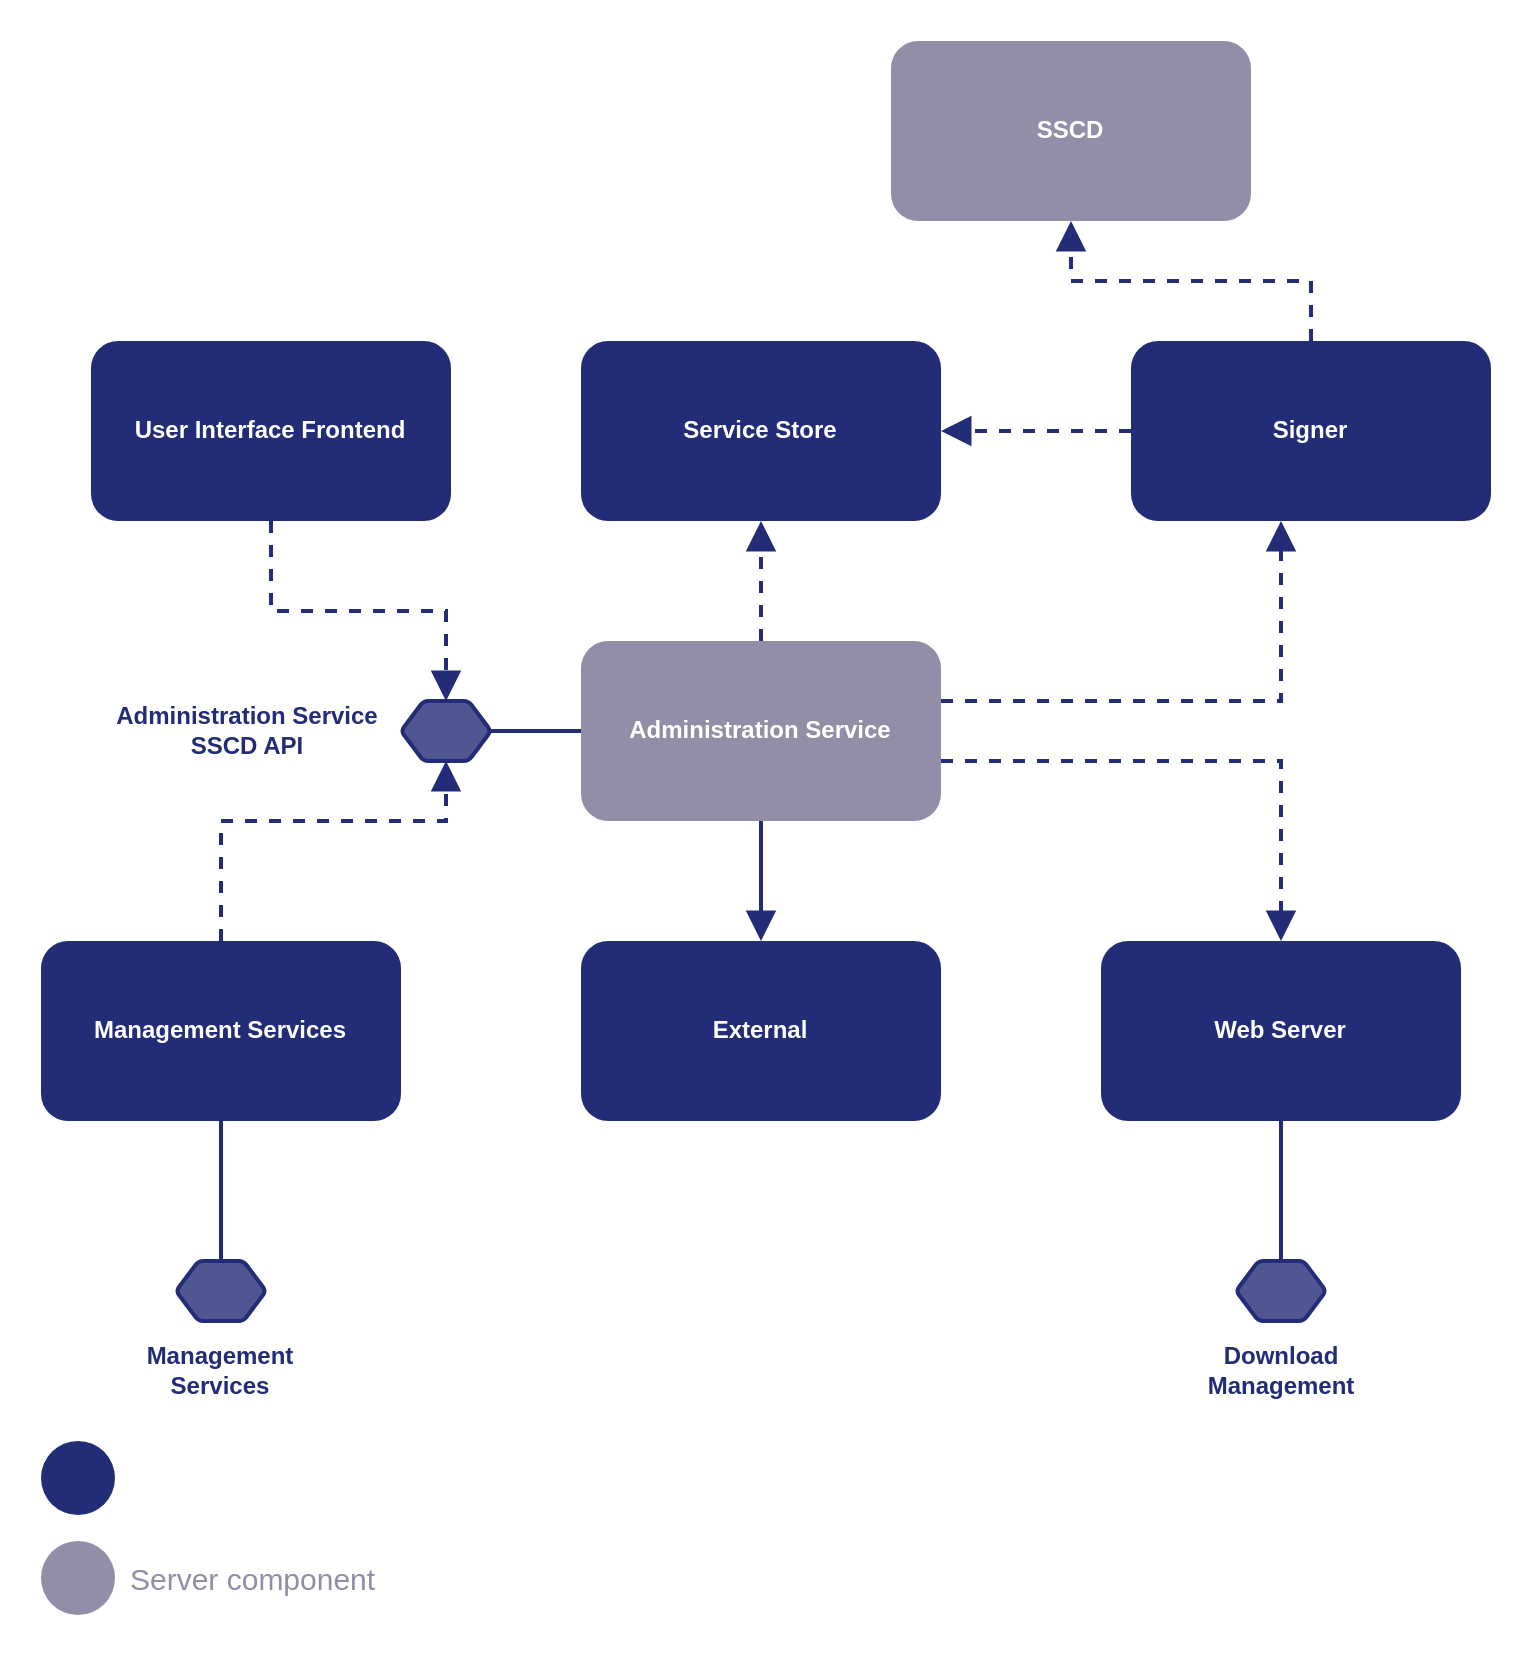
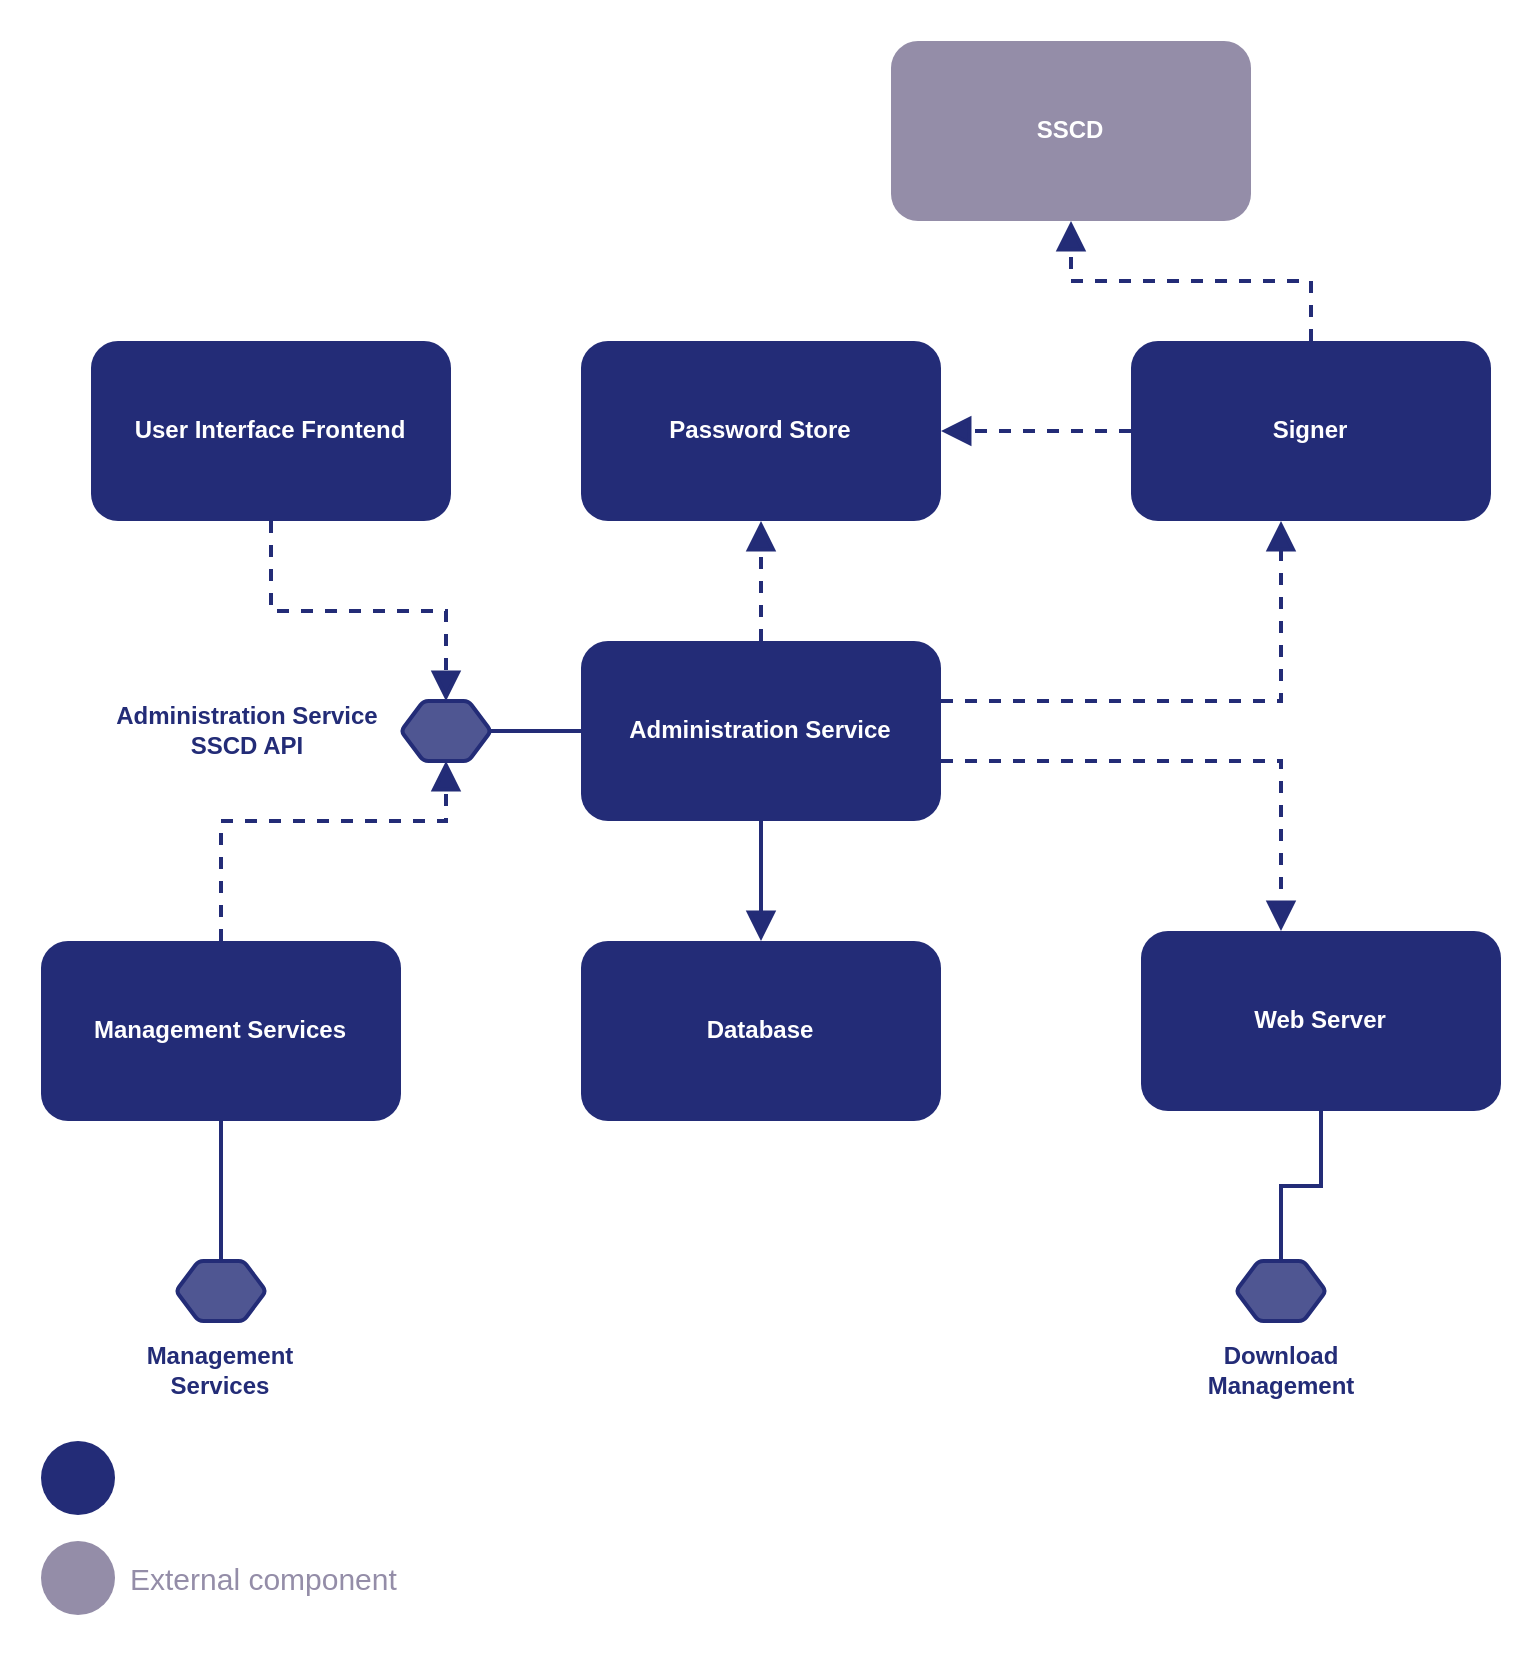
(761, 431) -> (761, 431)
(761, 731) -> (761, 731)
(761, 1031) -> (761, 1031)
(1281, 1031) -> (1321, 1021)
(262, 1579) -> (274, 1579)
